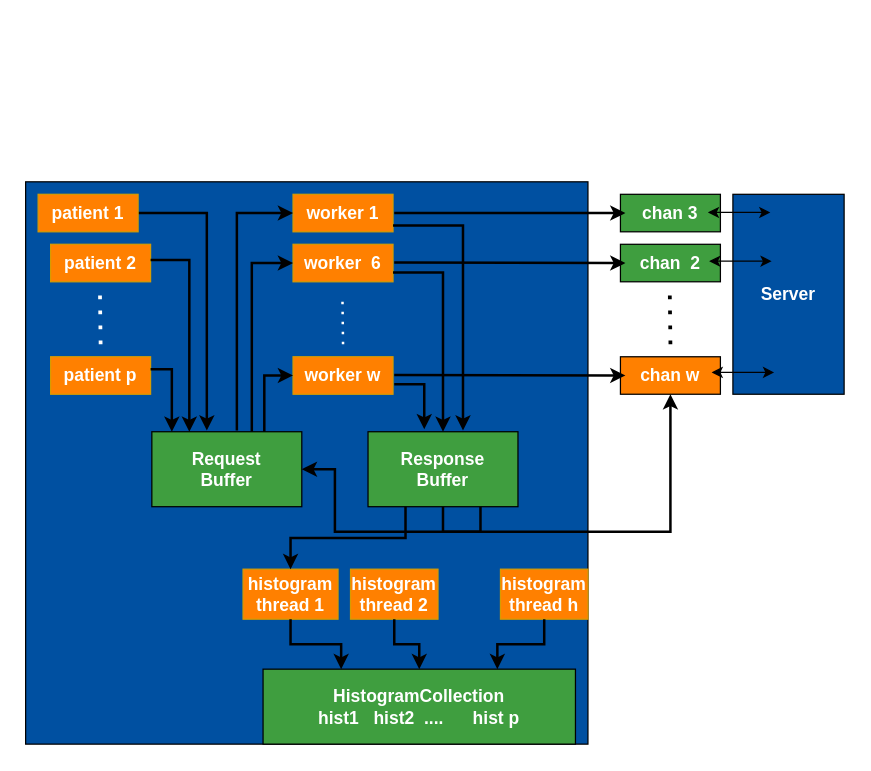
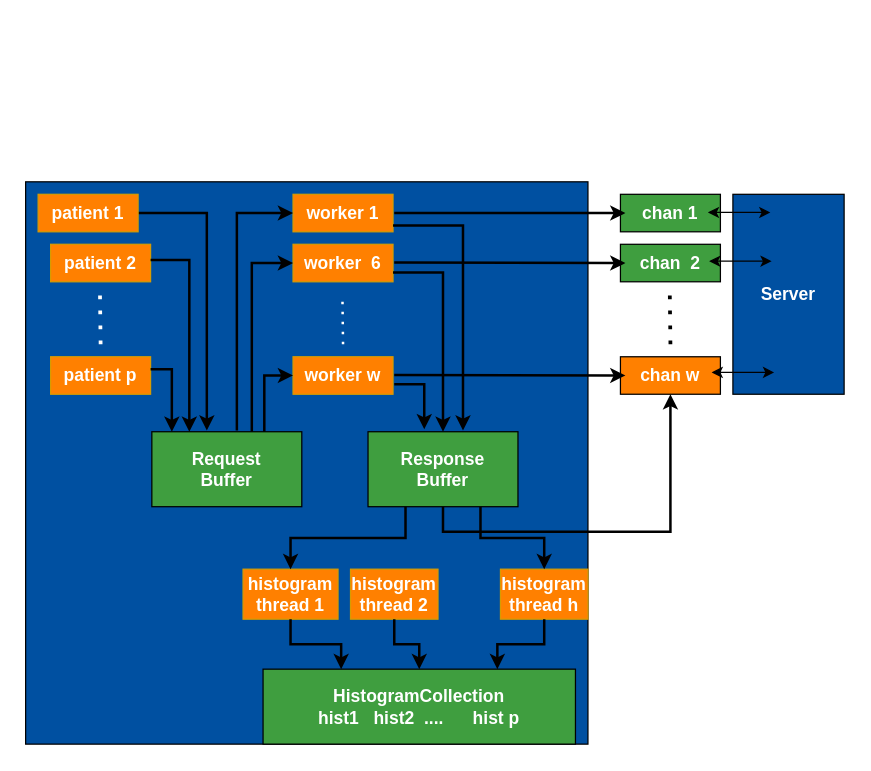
(671, 213) -> (671, 213)
(347, 532) -> (520, 538)
